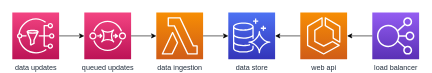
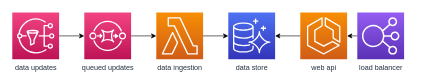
(396, 36) -> (381, 36)
